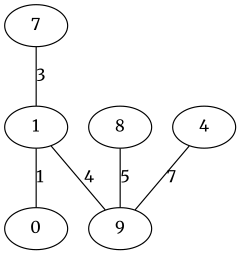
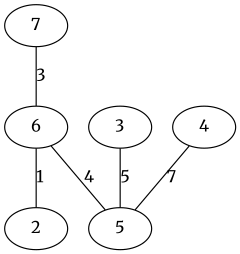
(36, 127) -> (36, 127)
(120, 127) -> (120, 127)
(36, 229) -> (36, 229)
(120, 229) -> (120, 229)
